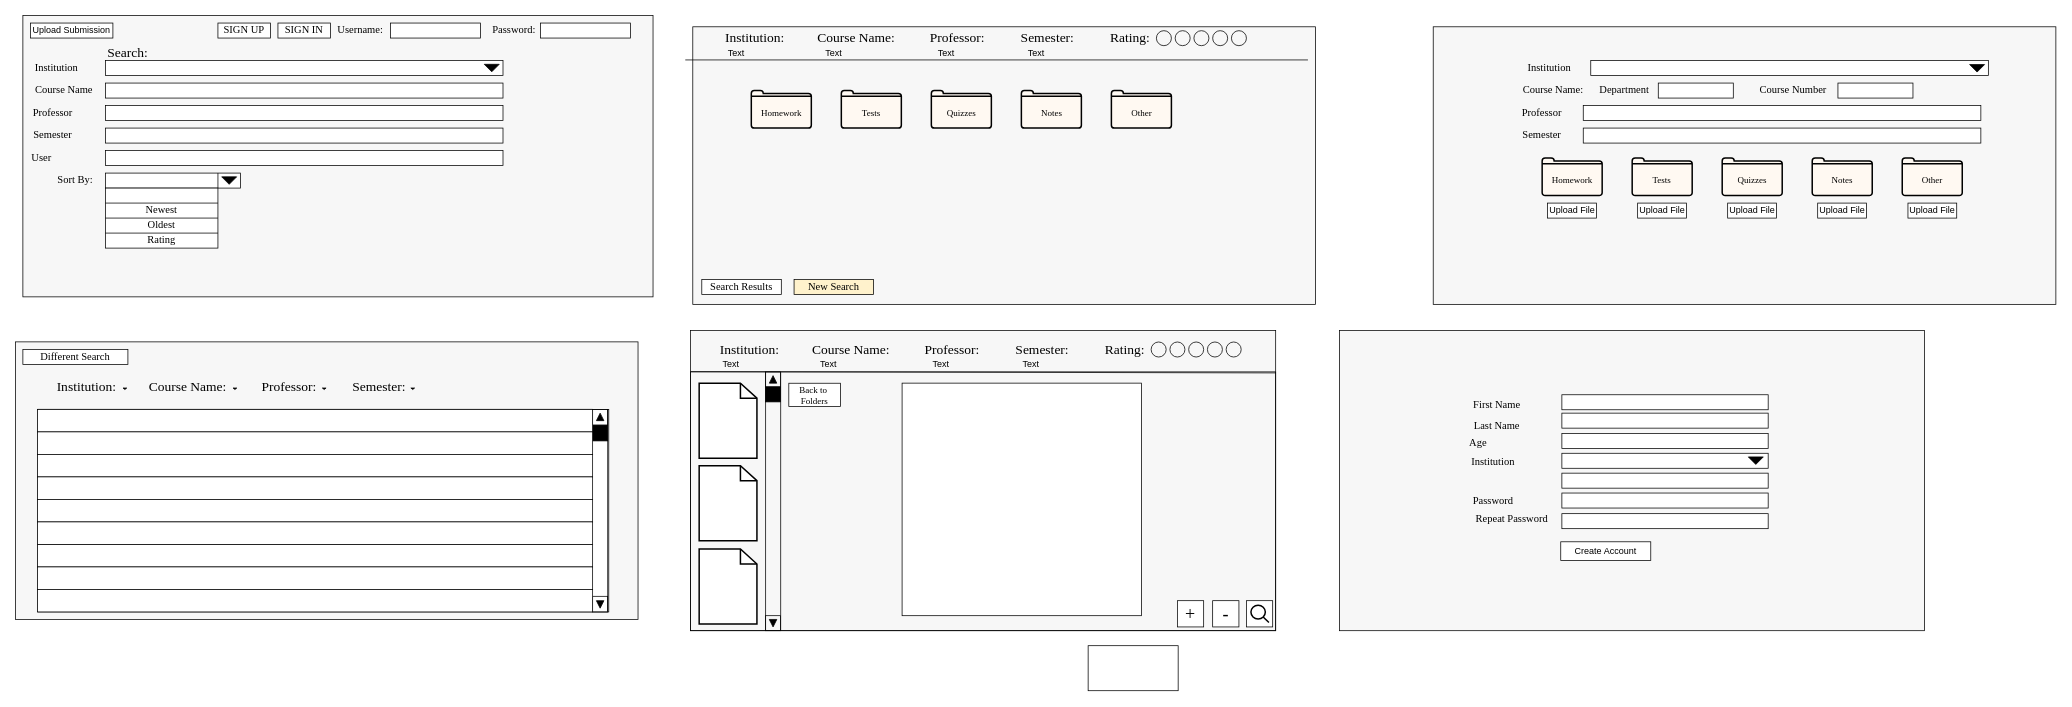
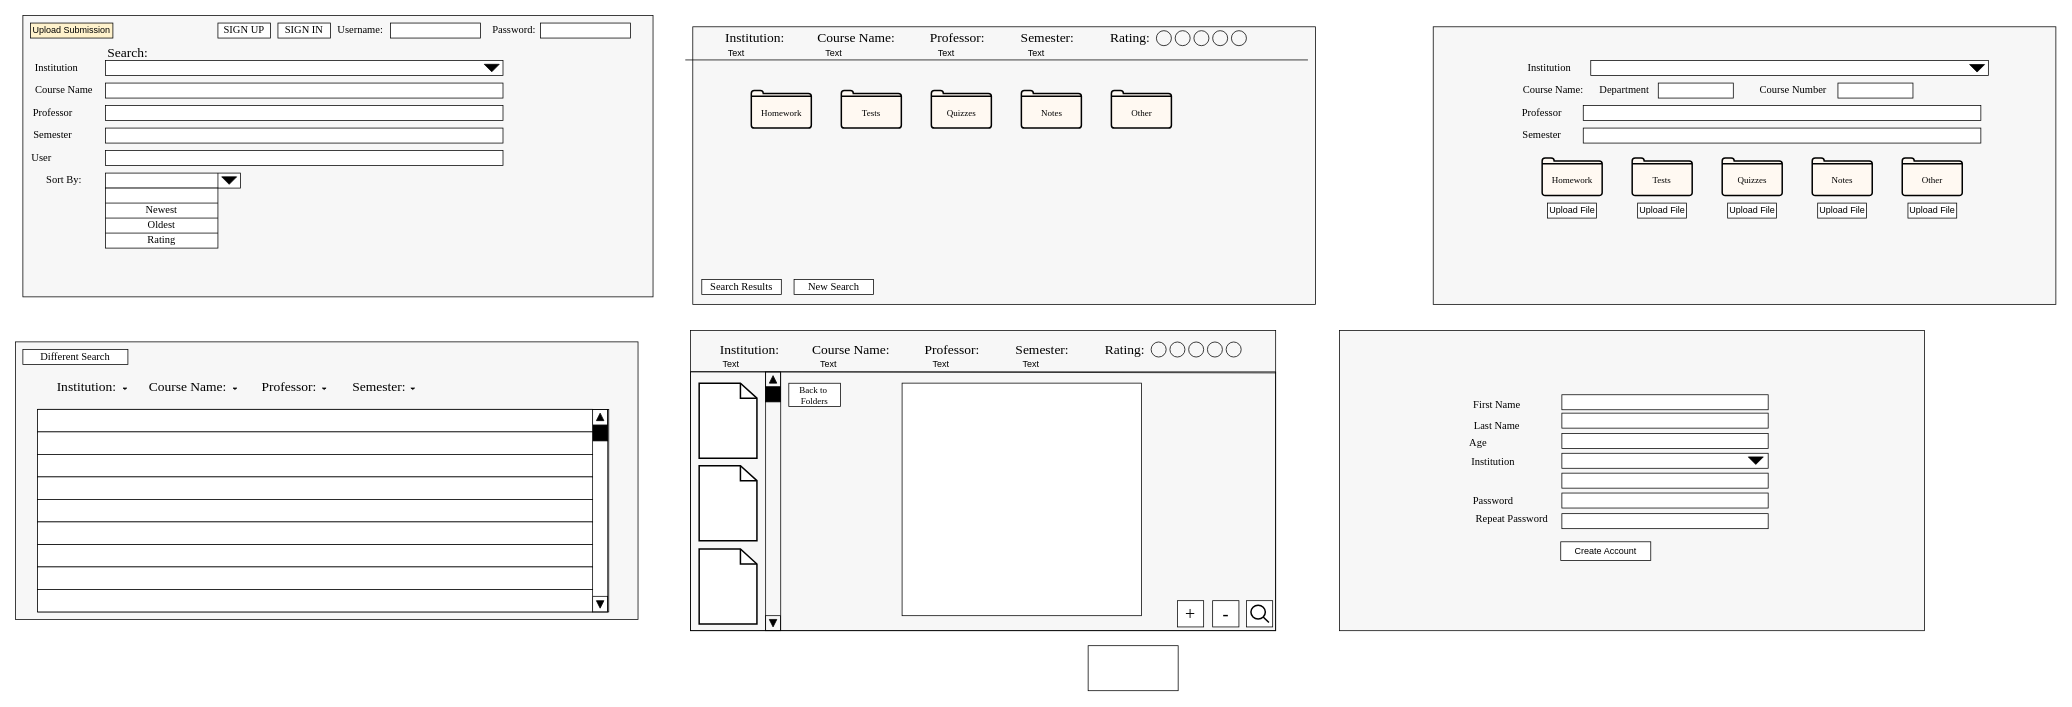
(72, 30) -> (72, 30)
(75, 180) -> (64, 180)
(834, 287) -> (834, 287)
